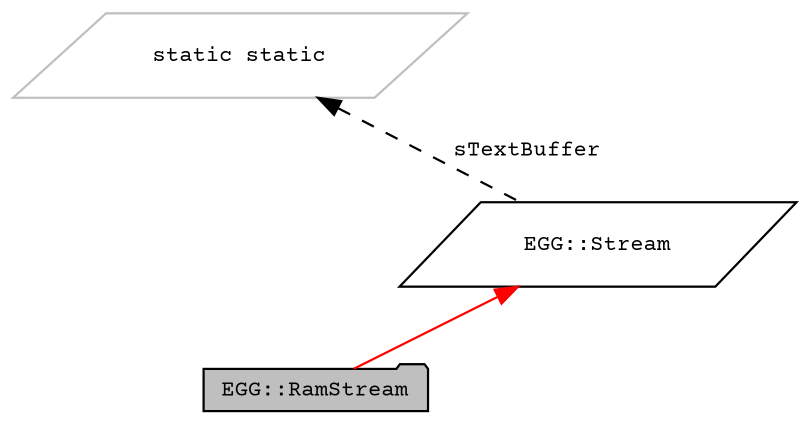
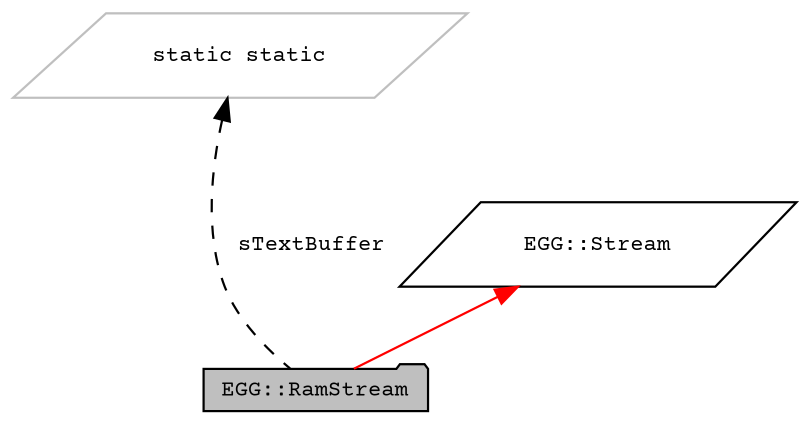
(429, 155) -> (216, 256)
